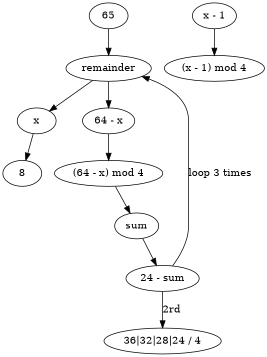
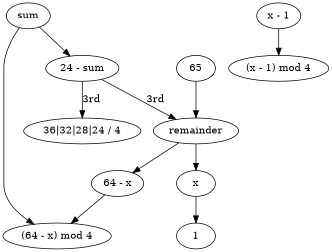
(22, 173) -> (196, 236)
(220, 173) -> (155, 100)
(121, 197) -> (4, 127)
(172, 310) -> (91, 100)
